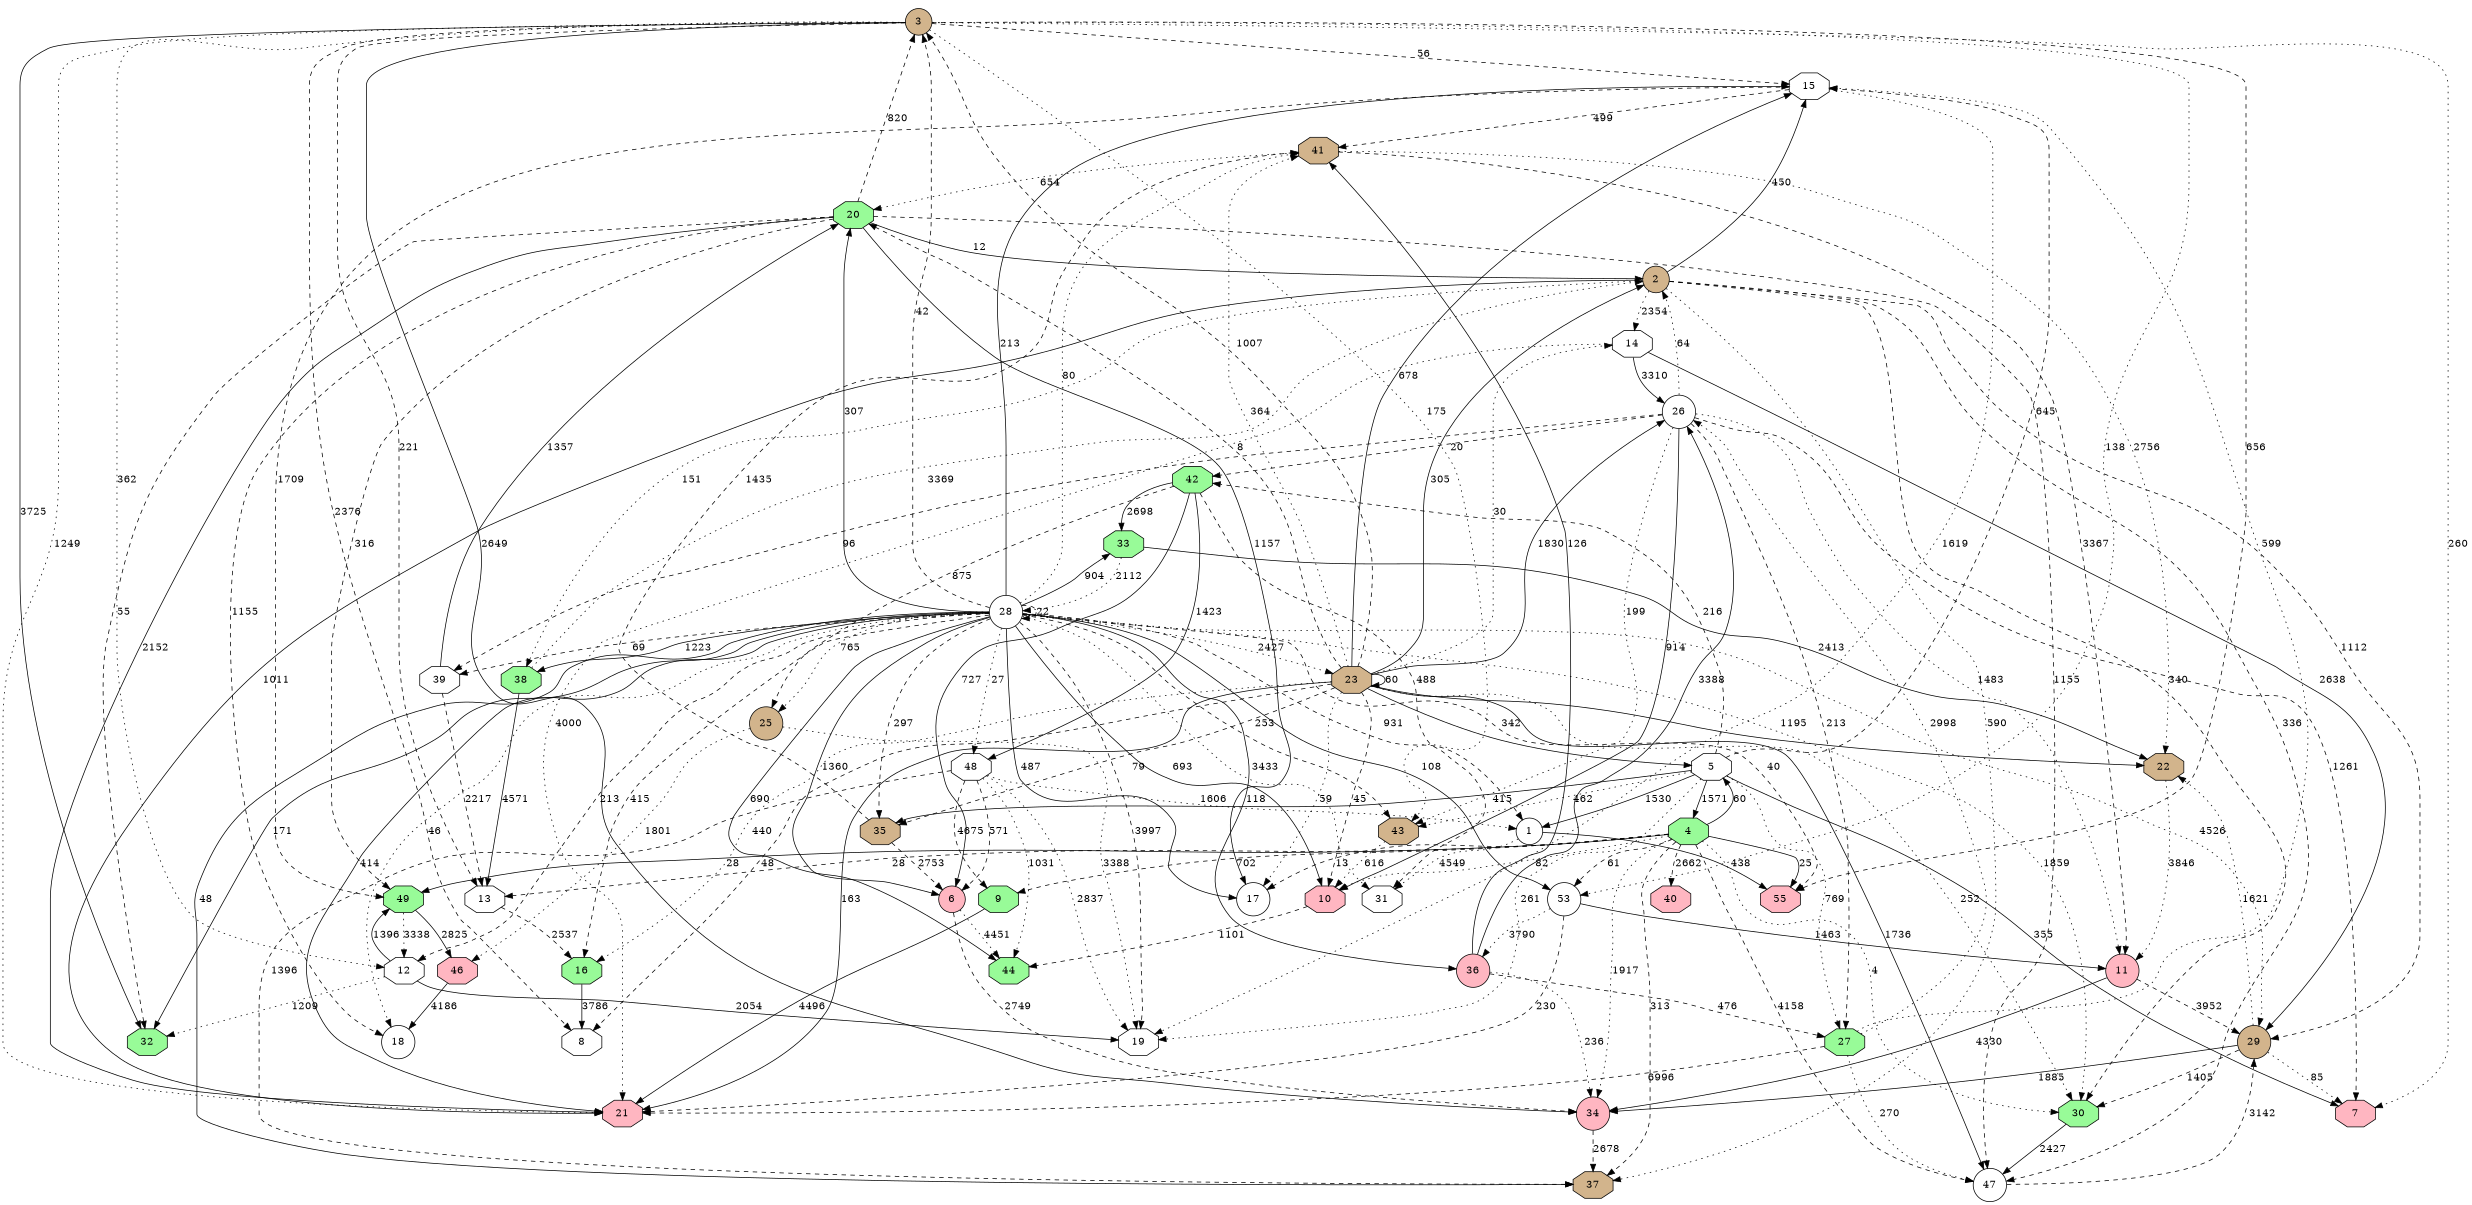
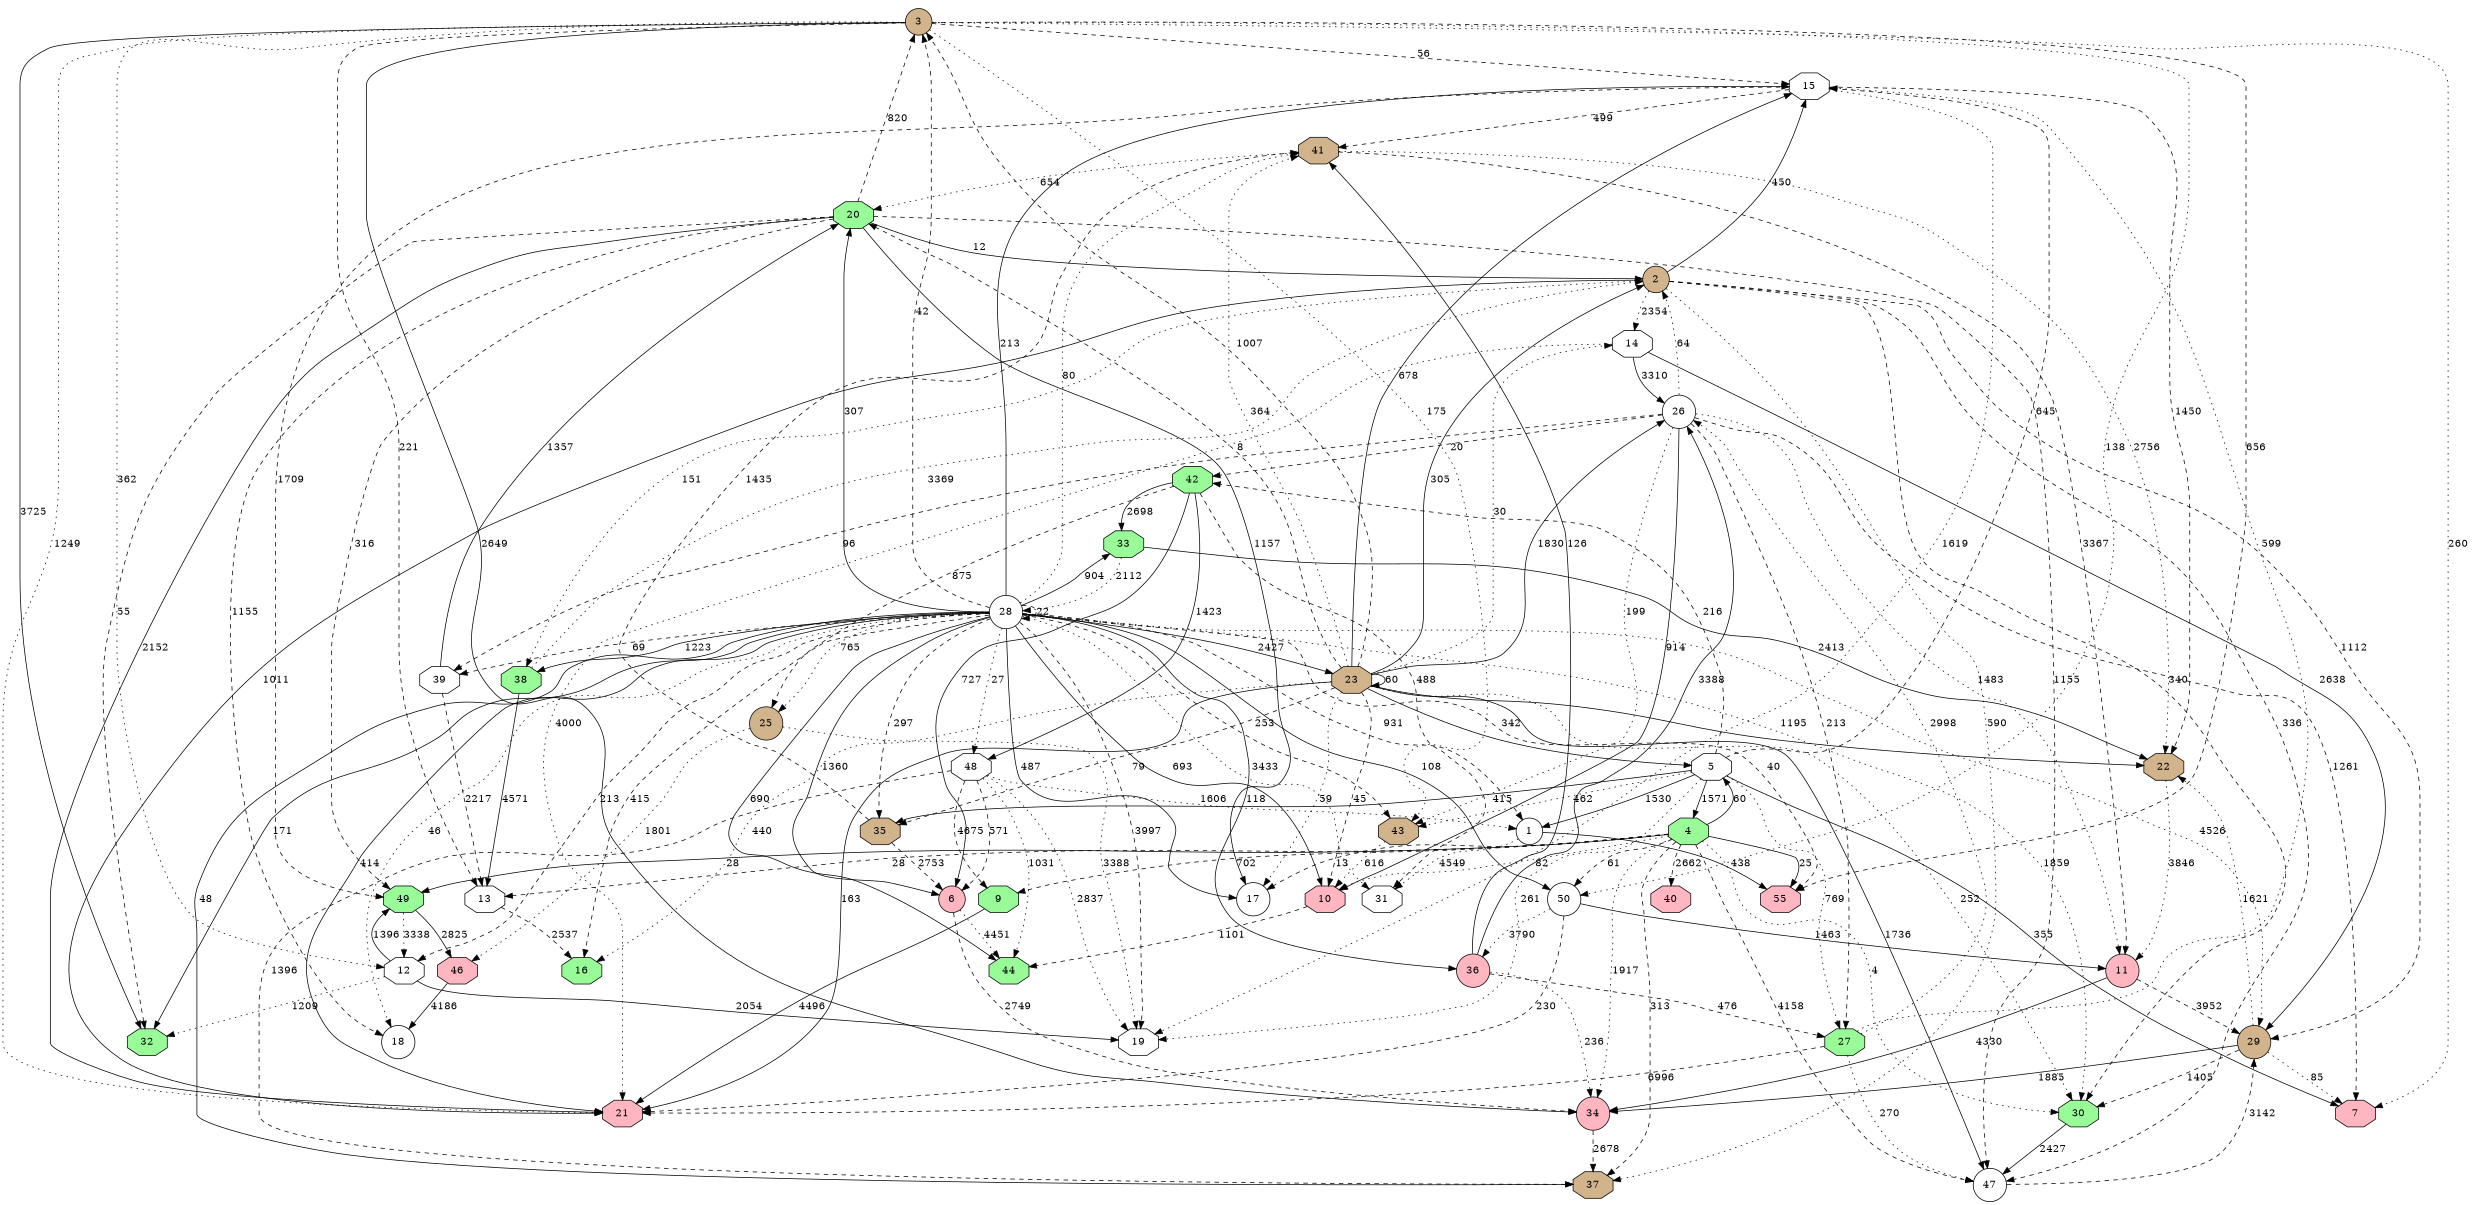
none -> (2172, 245)
(1198, 640) -> (1198, 640)
(1564, 899) -> (1564, 899)
(582, 1042) -> none
